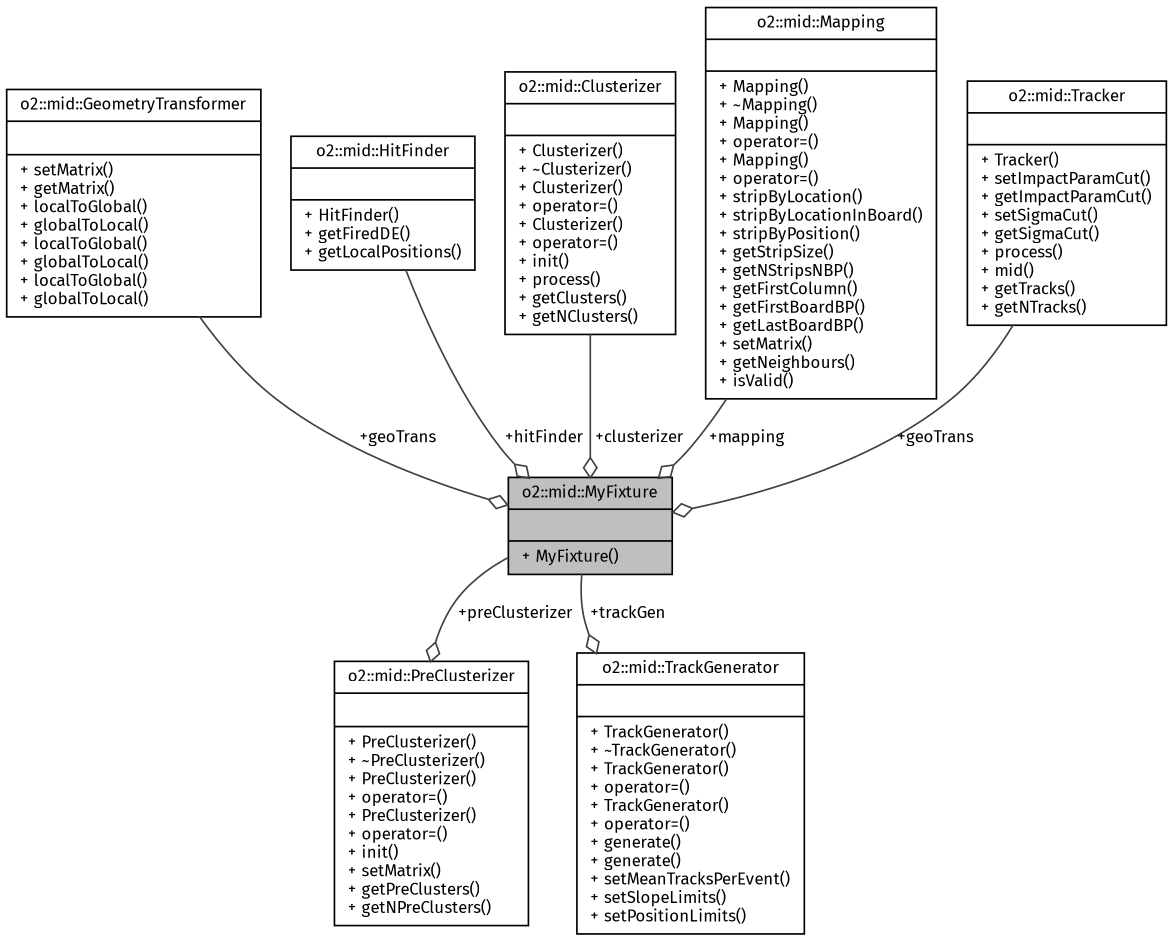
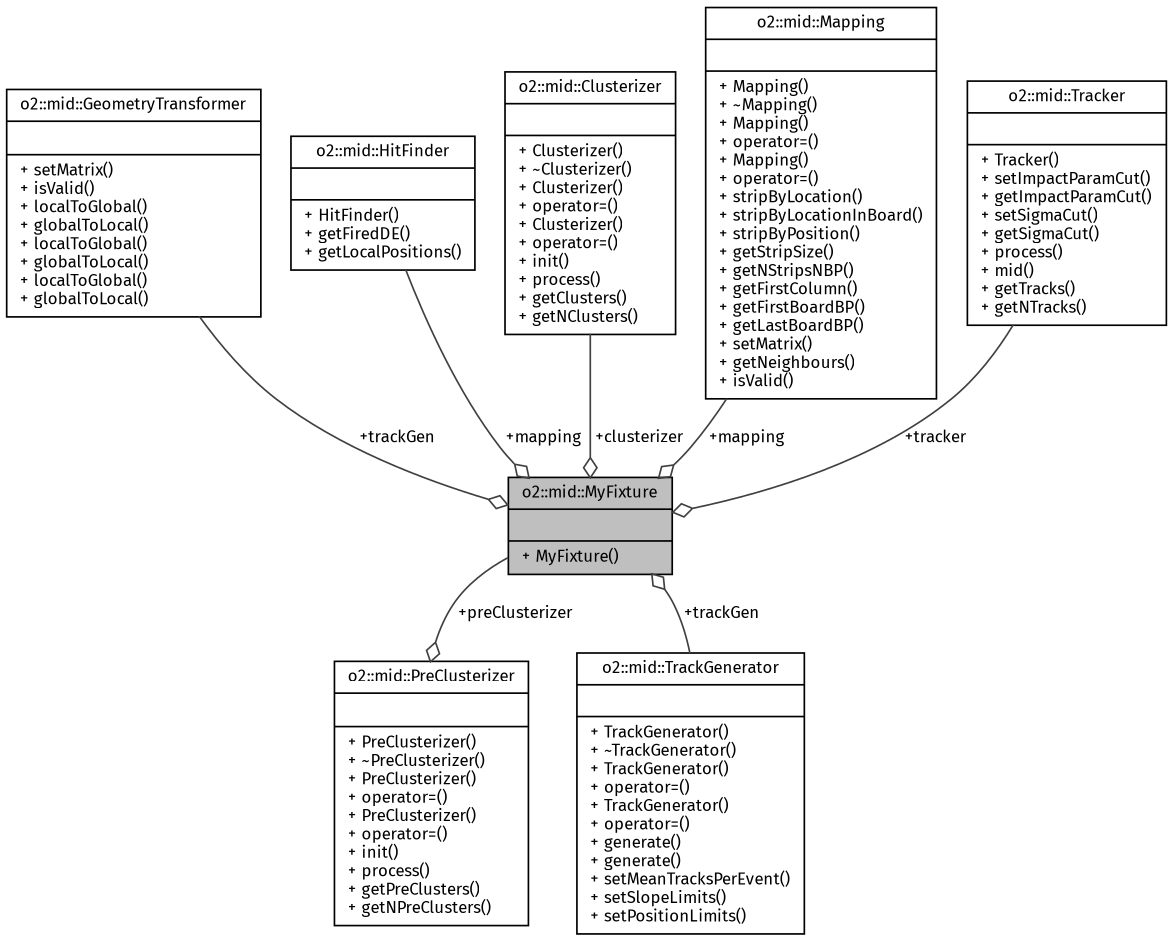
(68, 189) -> (58, 189)
(395, 438) -> (395, 438)
(542, 438) -> (542, 438)
(933, 438) -> (933, 438)
(582, 605) -> (681, 620)
(395, 871) -> (389, 871)
